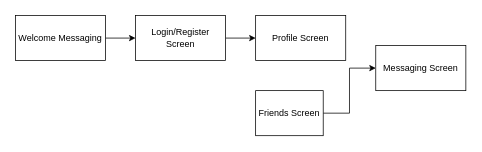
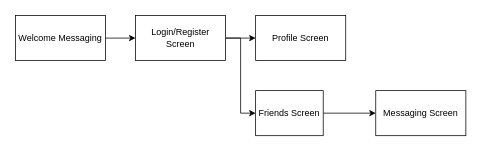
(420, 68) -> (420, 113)
none -> (240, 81)
